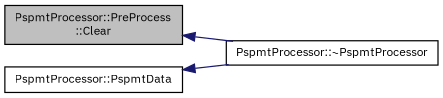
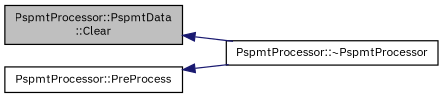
(94, 25) -> (94, 25)
(94, 80) -> (94, 80)
